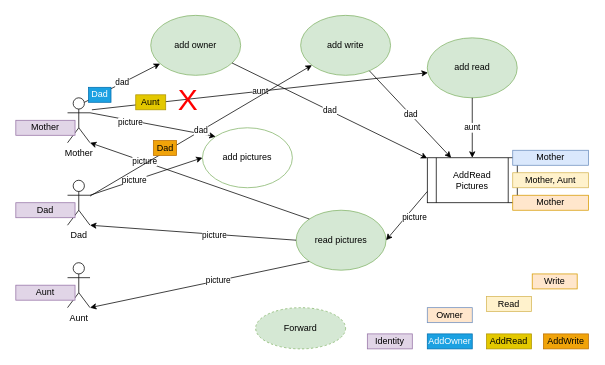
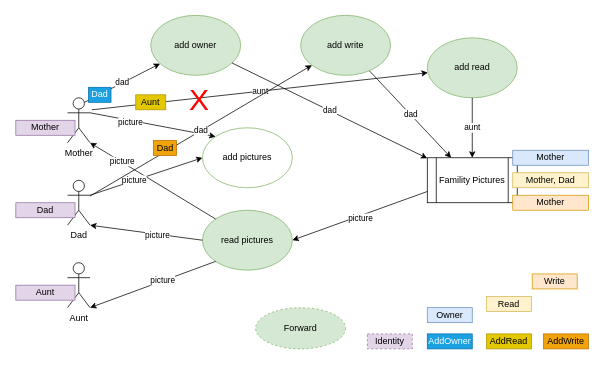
(188, 99) -> (199, 99)
(472, 180) -> (472, 180)
(551, 180) -> (551, 180)
(341, 240) -> (247, 240)
(450, 315) -> (450, 315)
(390, 342) -> (390, 342)
